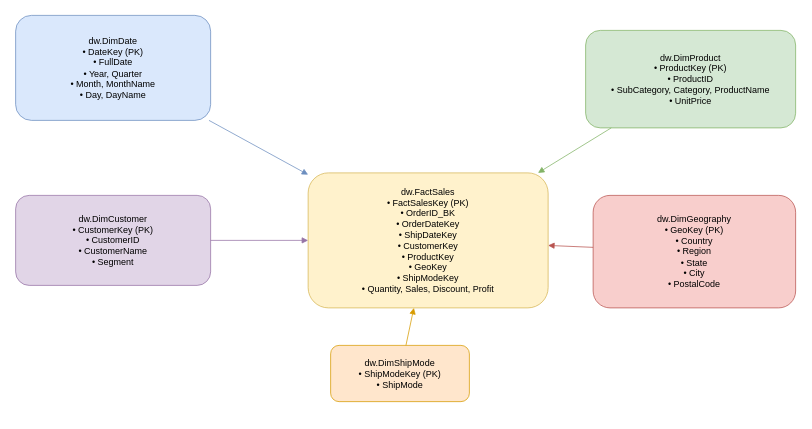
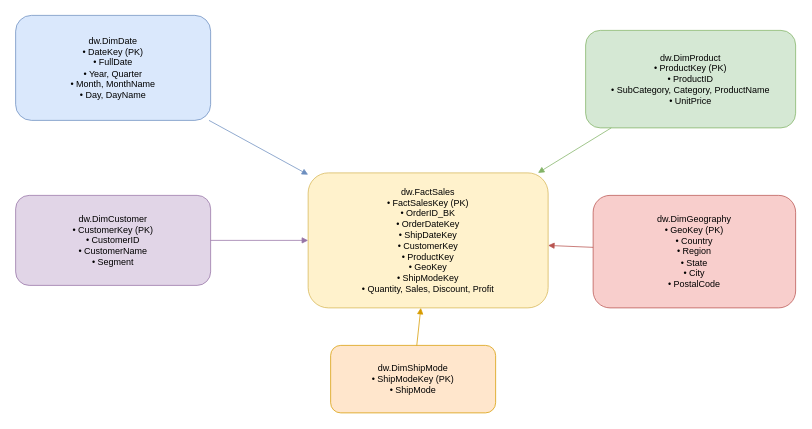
(400, 374) -> (413, 379)
